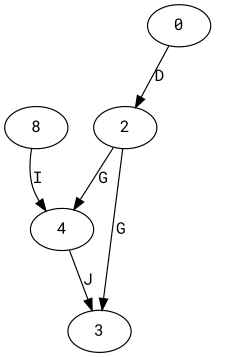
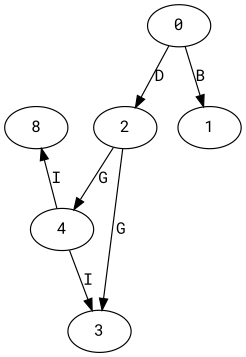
none -> (210, 128)
(30, 176) -> (51, 184)
(88, 280) -> (88, 280)
